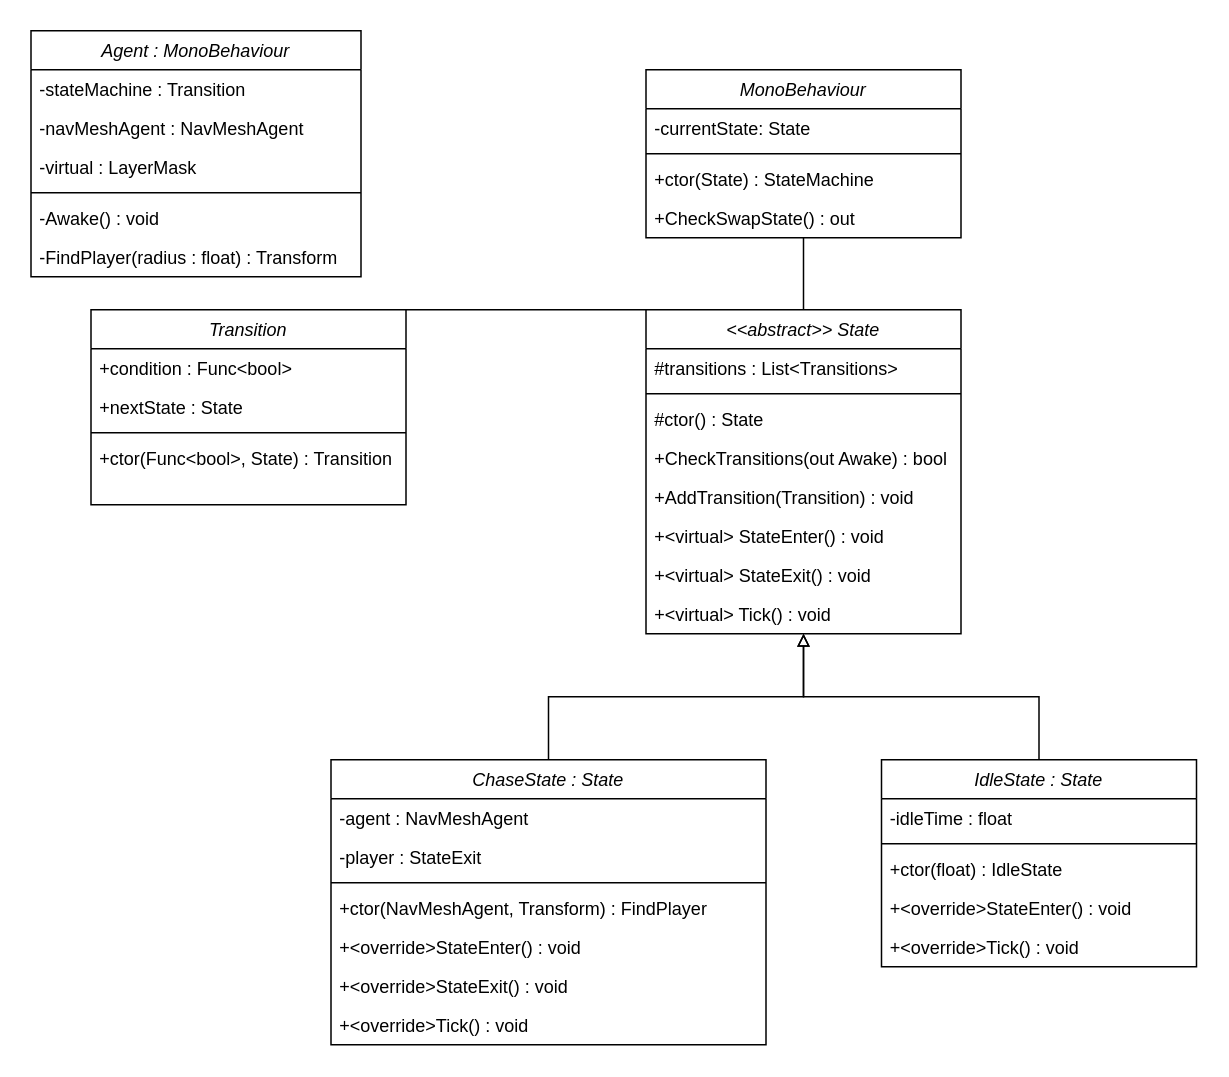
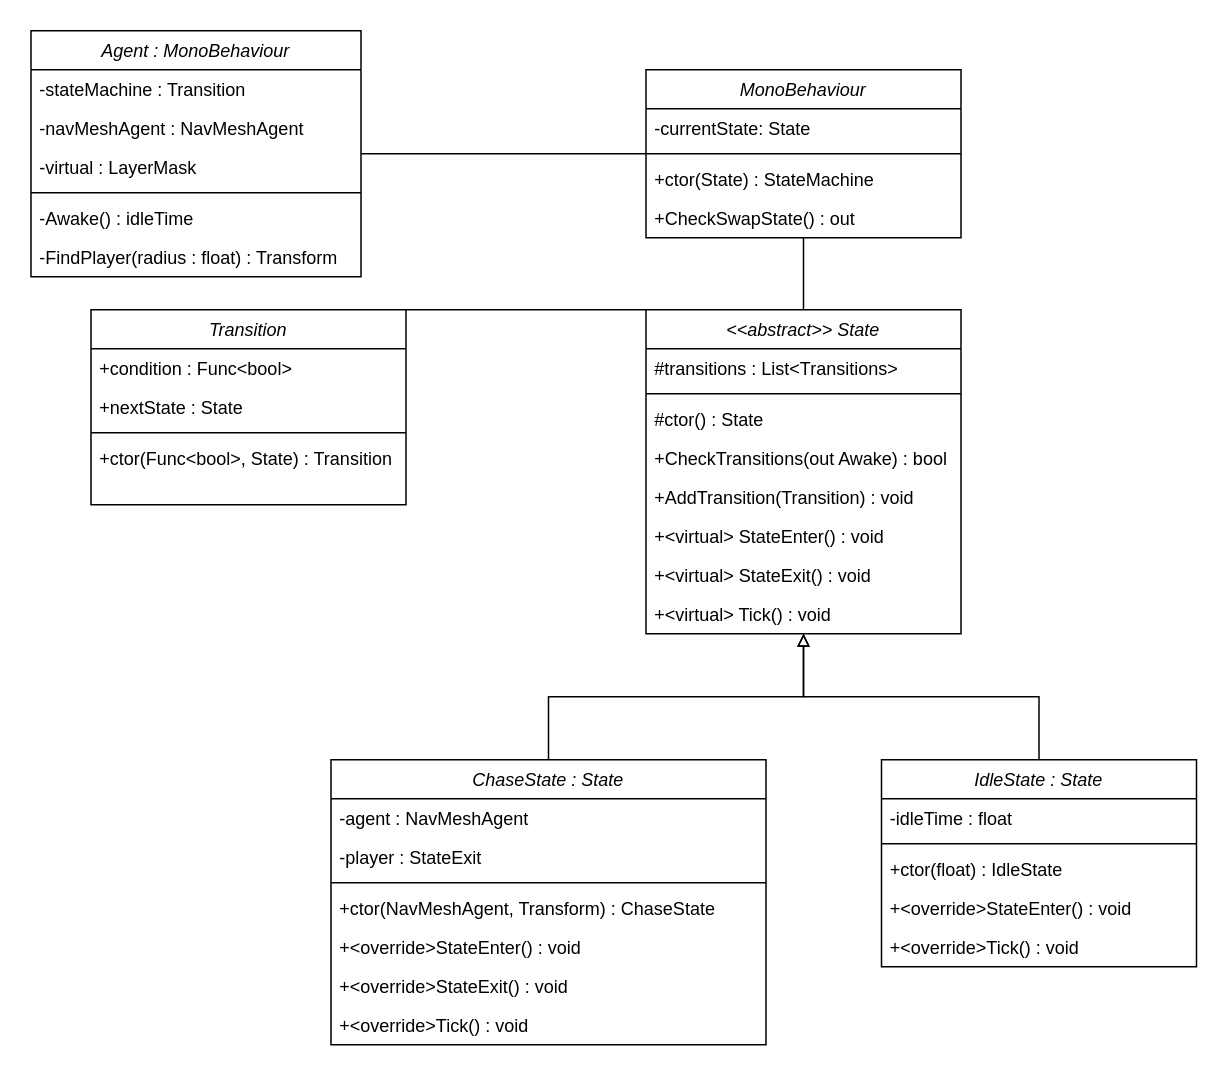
none -> (502, 154)
(105, 219) -> (121, 219)
(539, 909) -> (544, 909)
